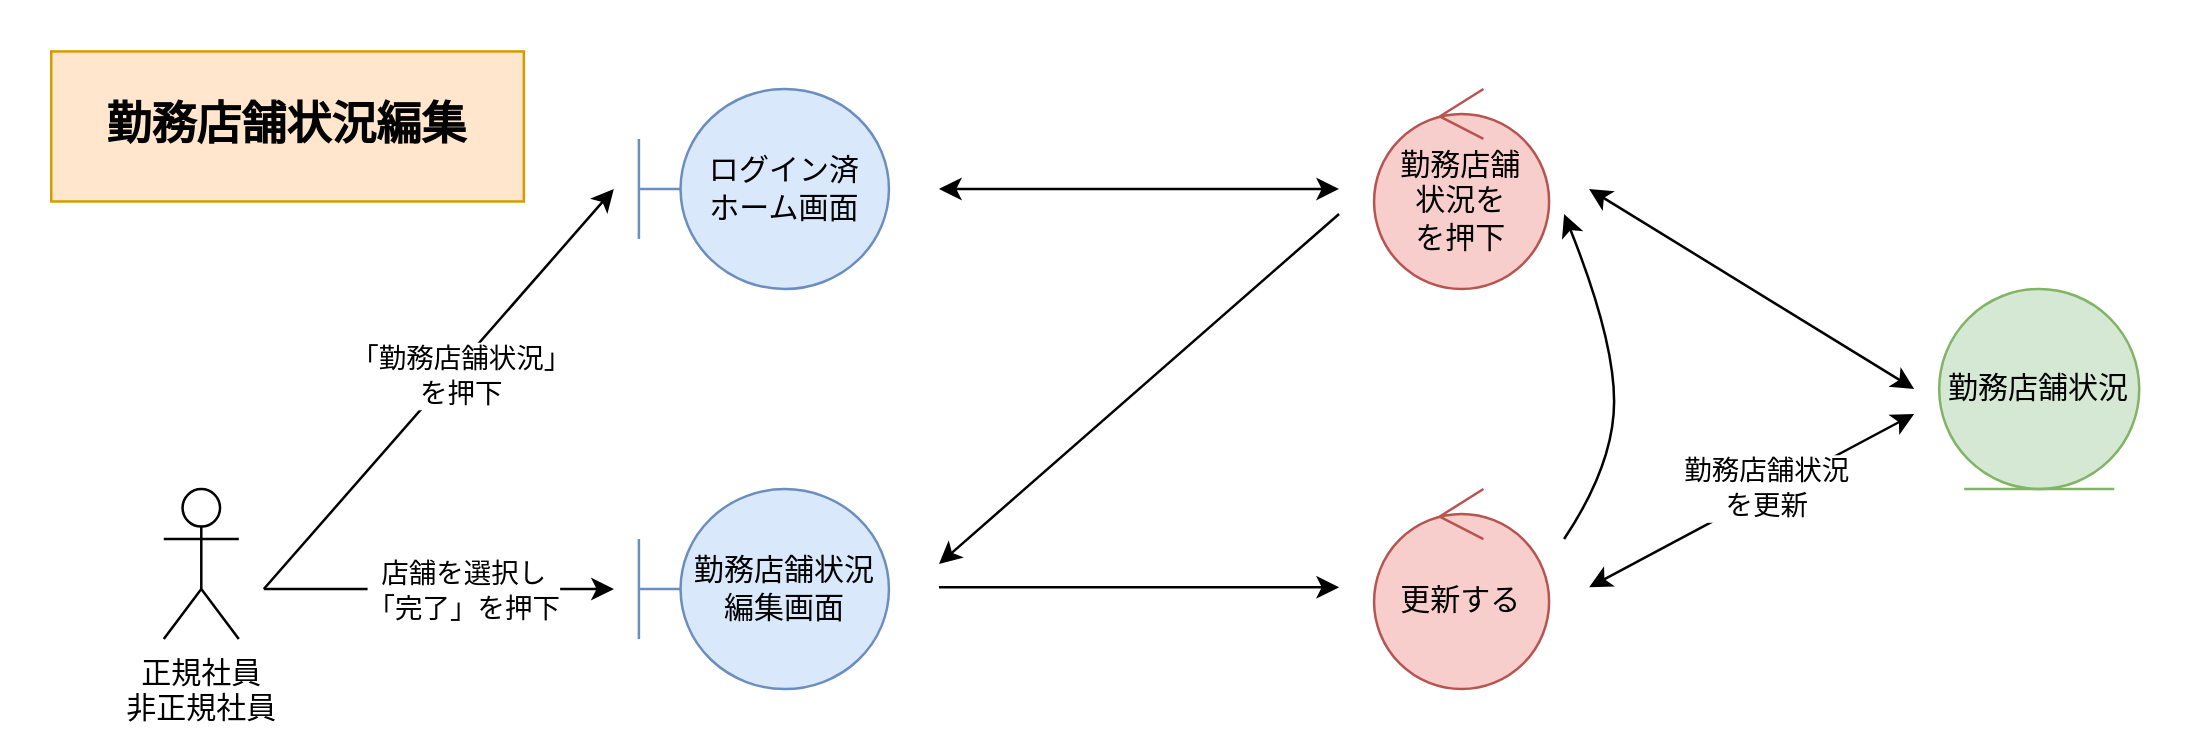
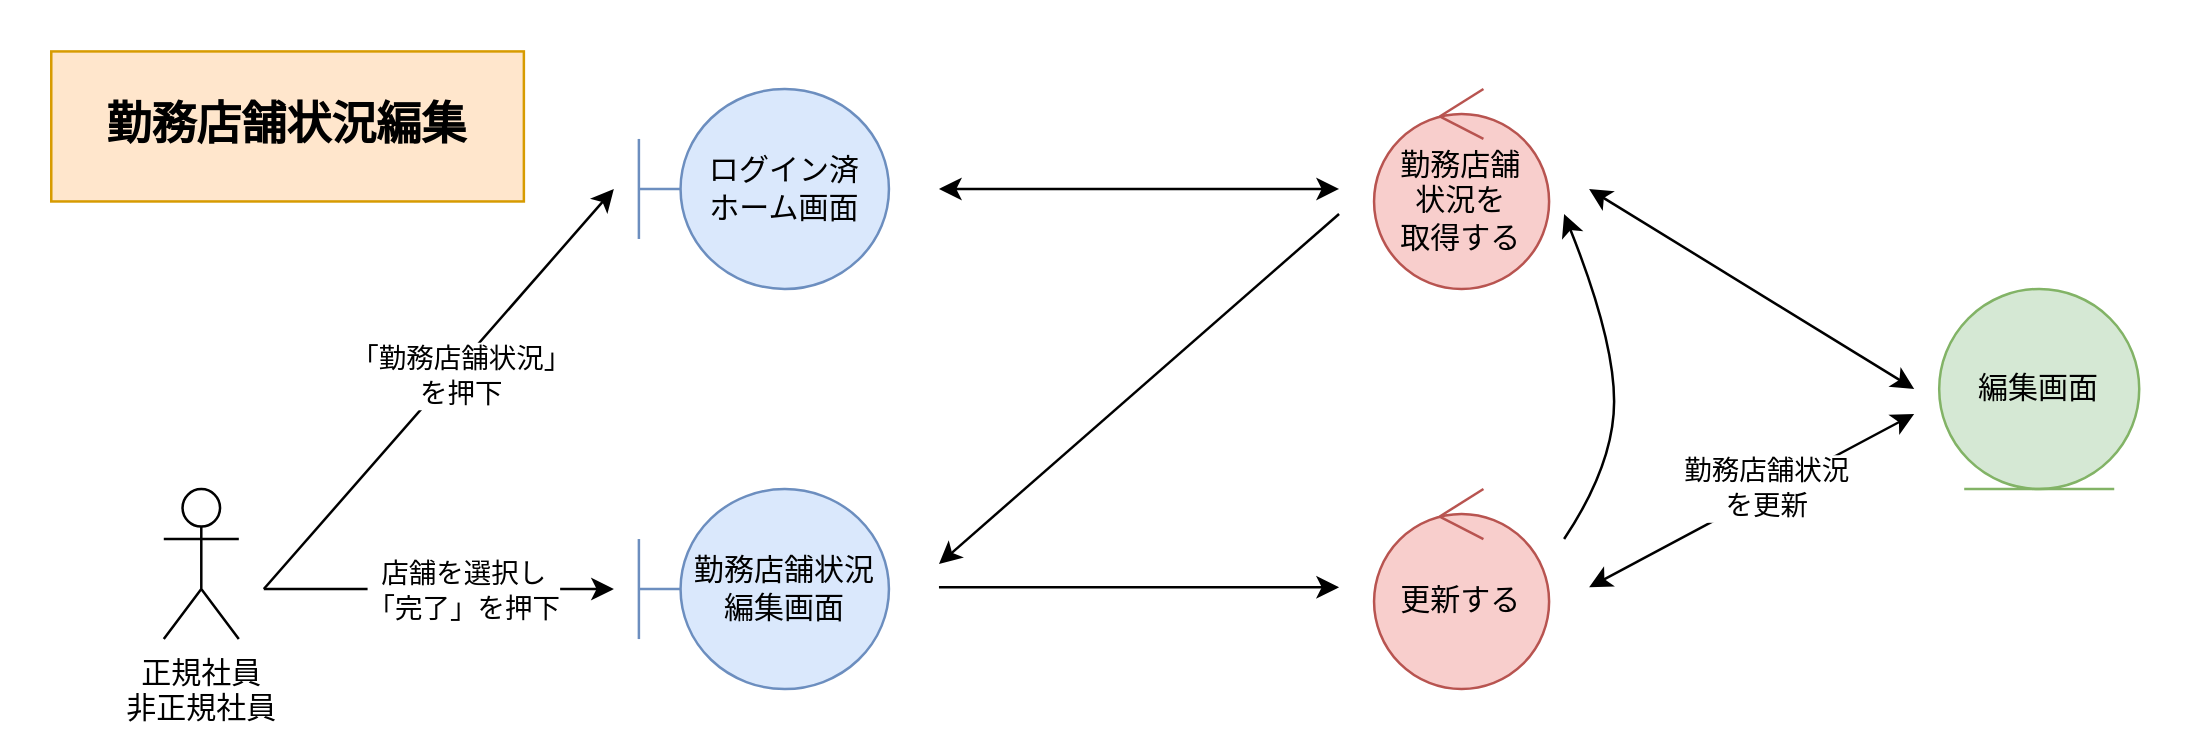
(1461, 201) -> (1461, 201)
(2039, 389) -> (2039, 389)
